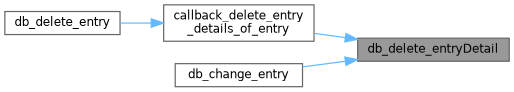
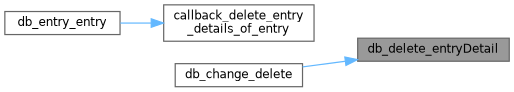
(62, 23) -> (62, 23)
(330, 35) -> none
(239, 75) -> (239, 75)
